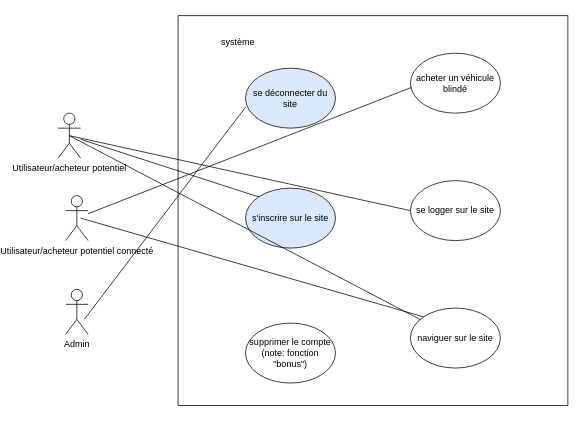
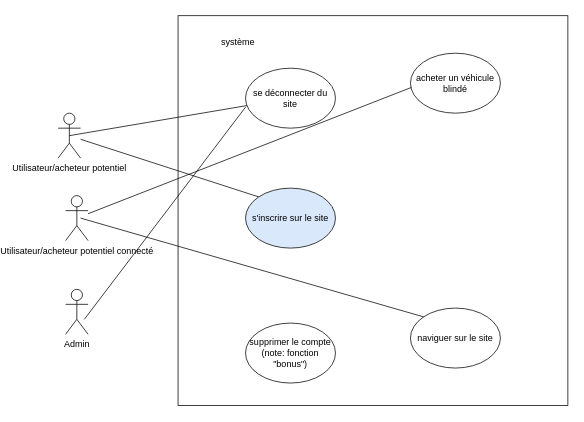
(291, 98) -> (291, 98)
(243, 174) -> none
(456, 210) -> none
(236, 223) -> (162, 120)
